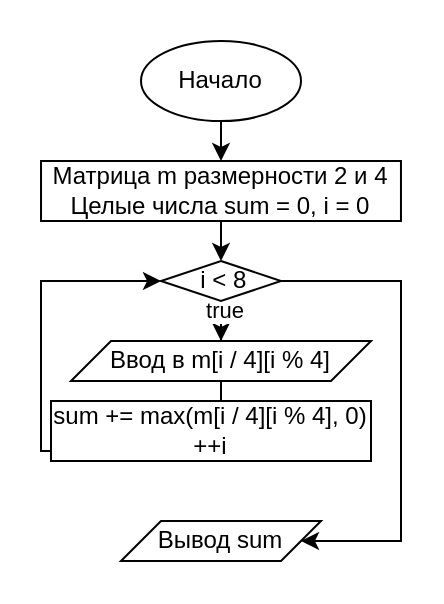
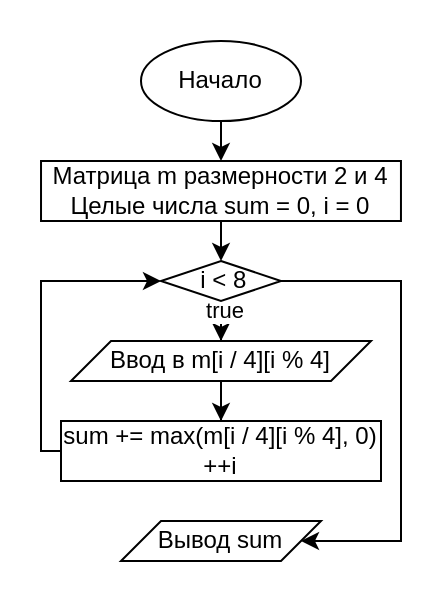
(211, 431) -> (221, 451)
